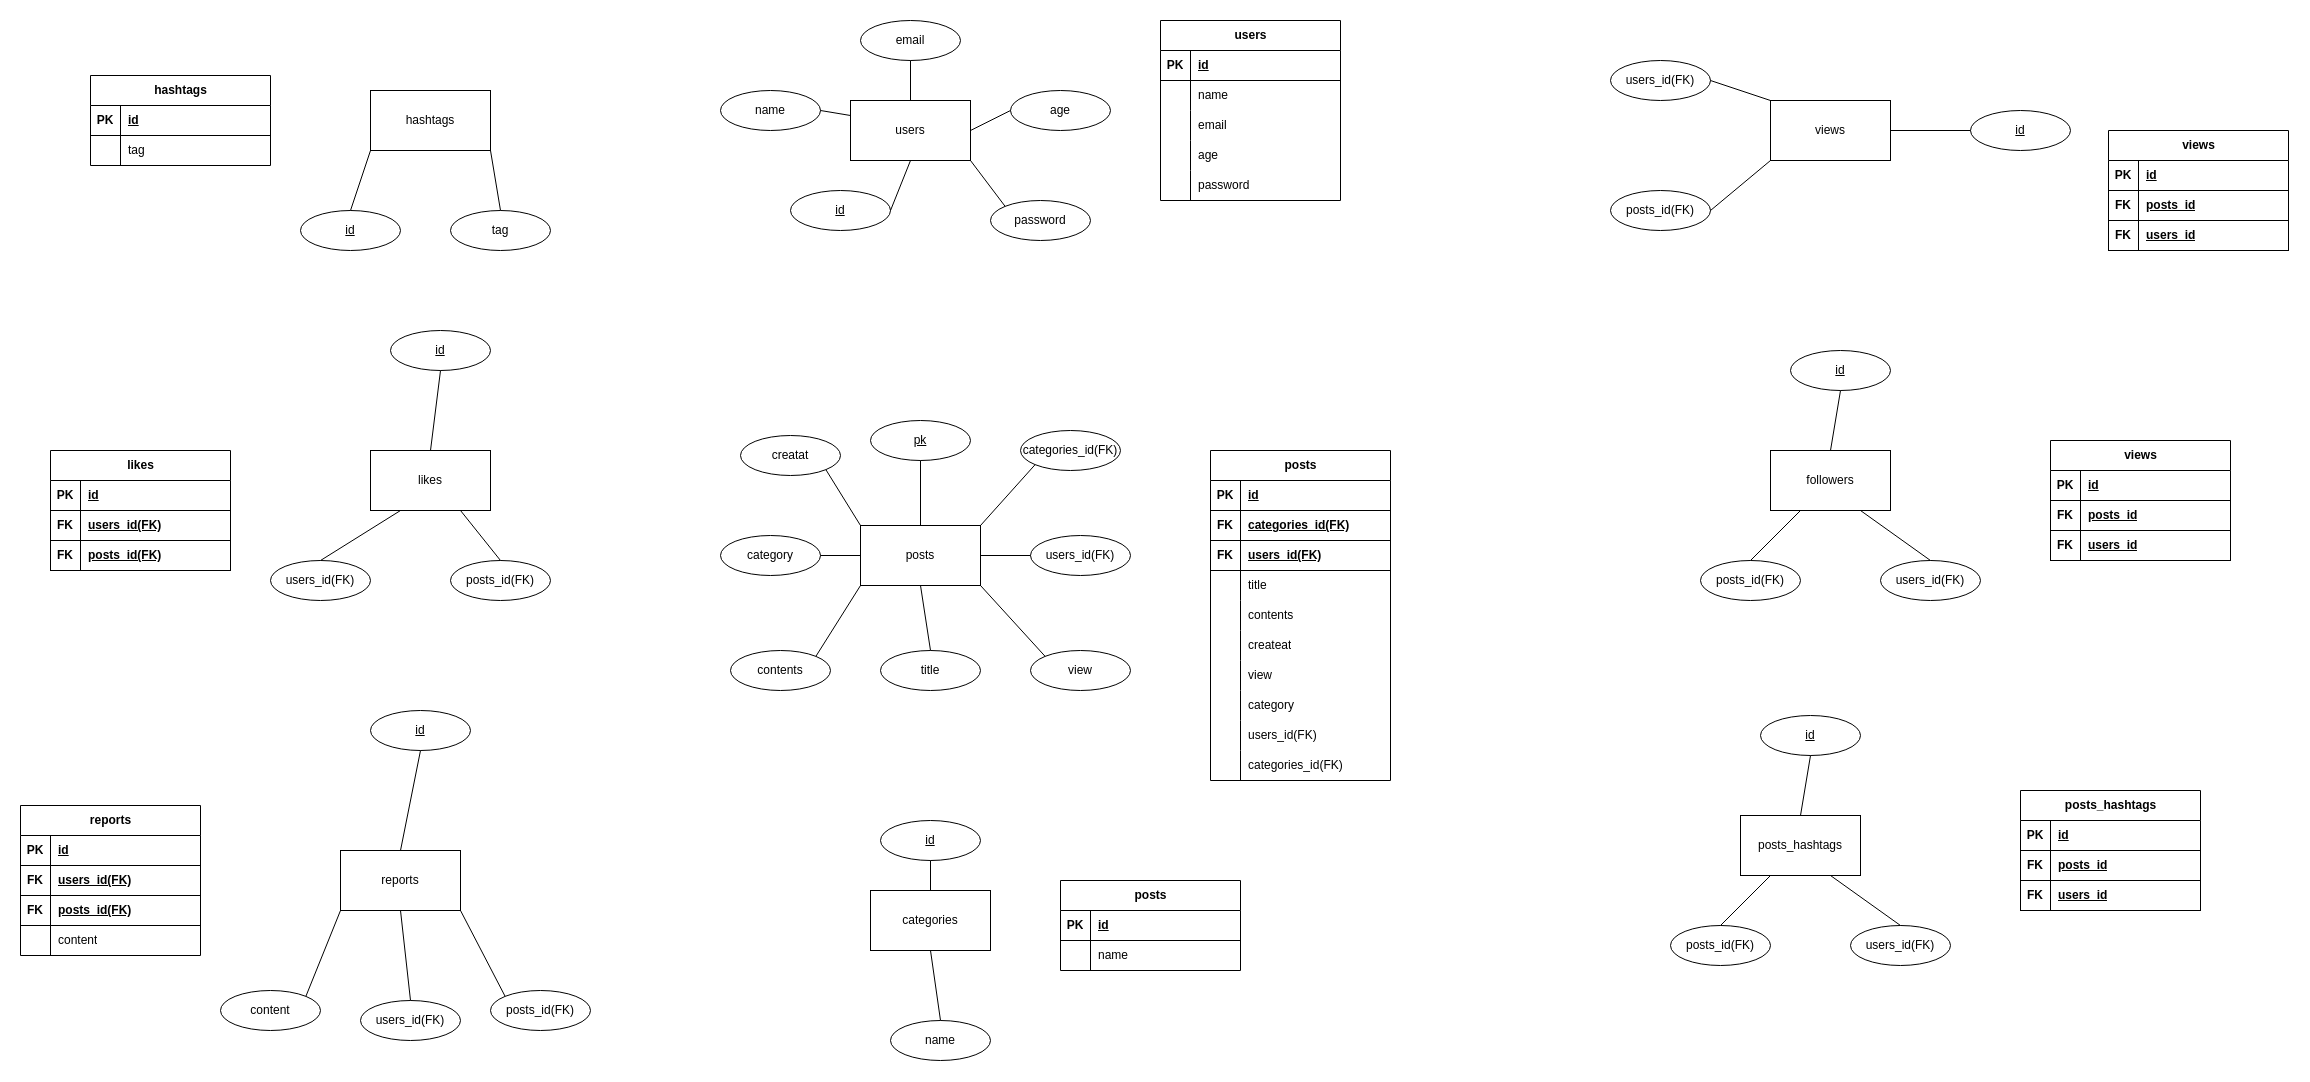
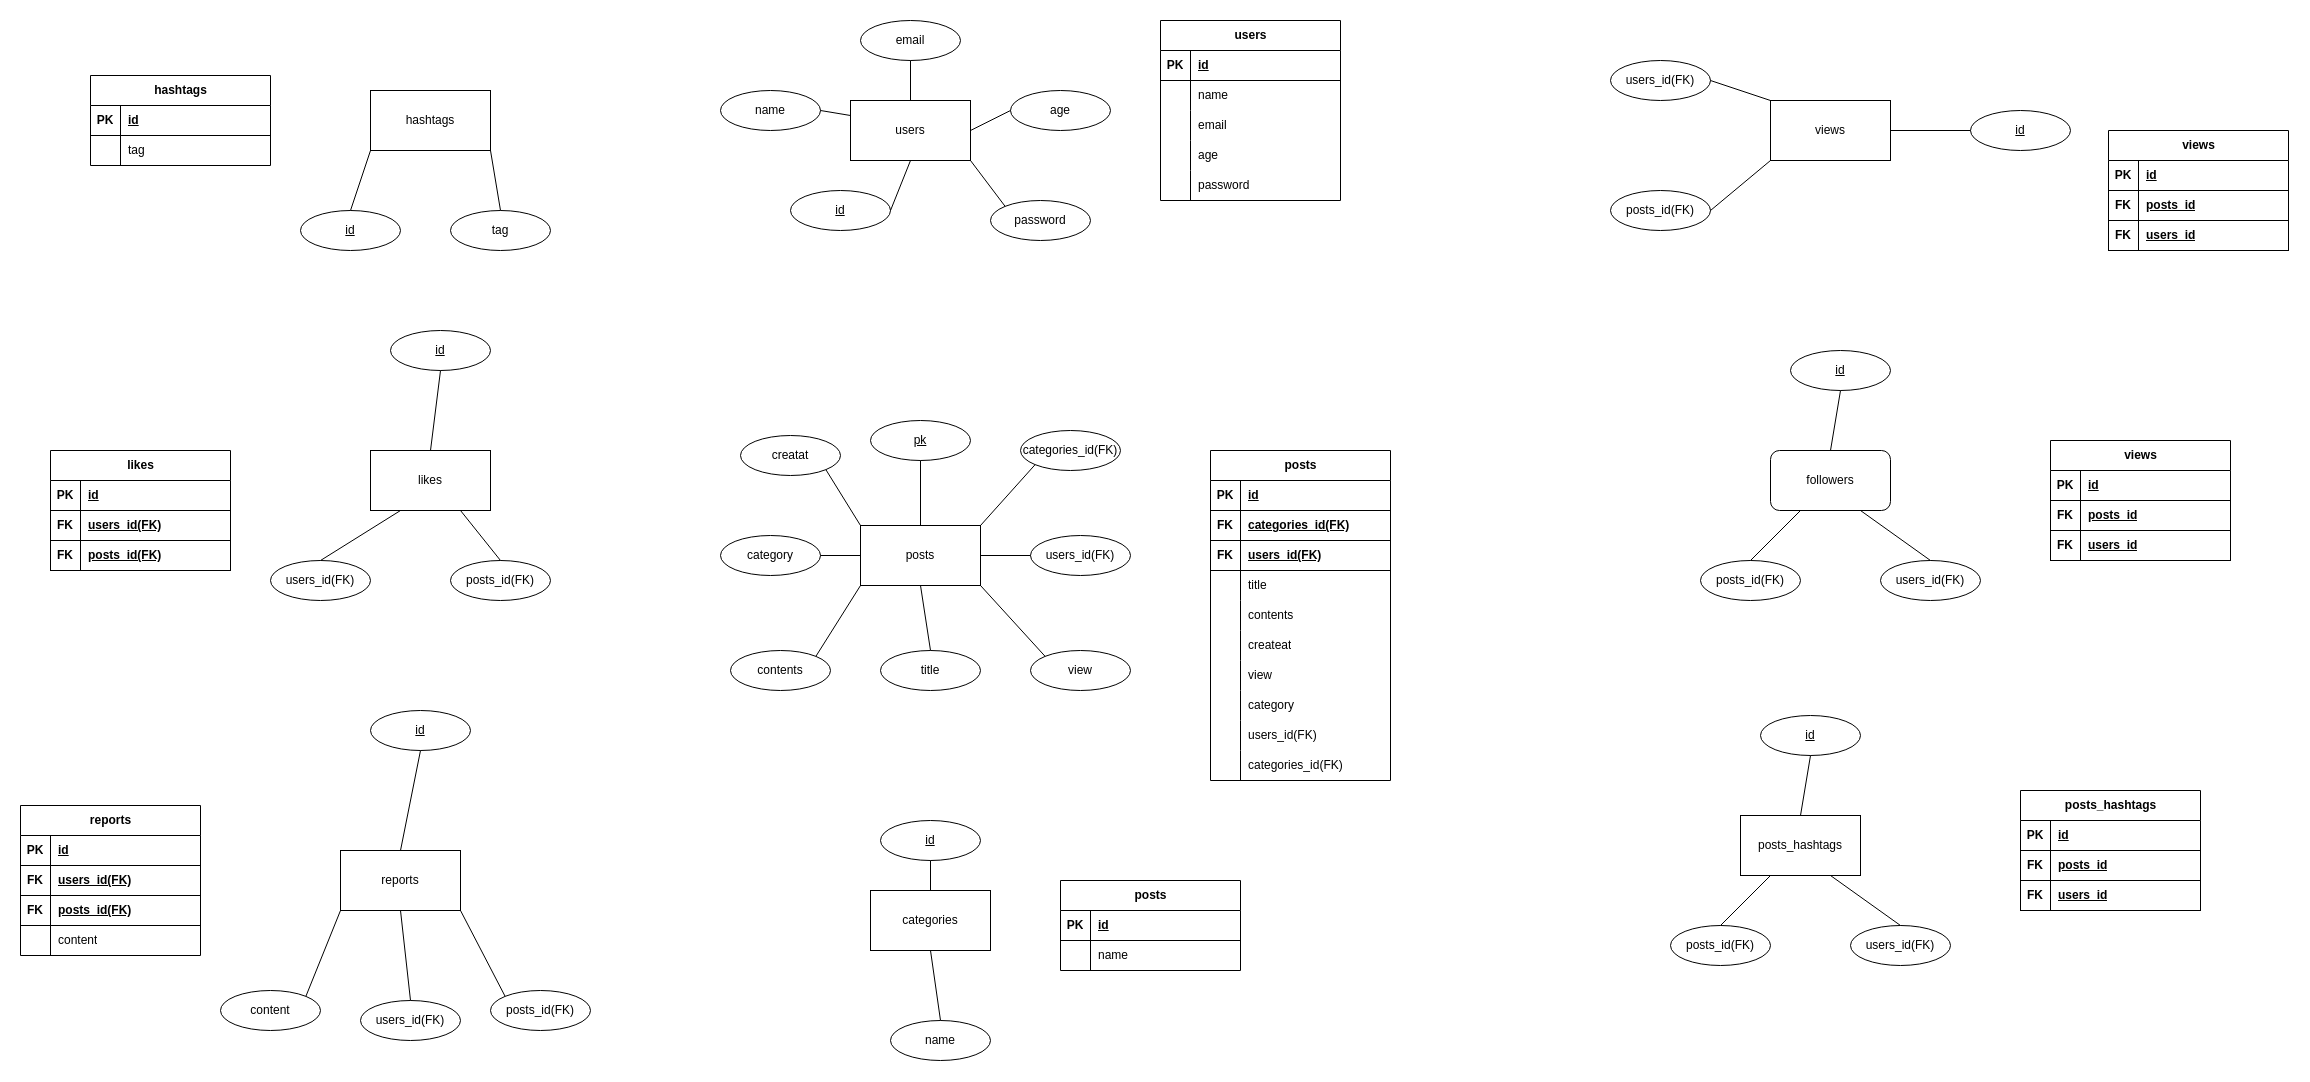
(1831, 481) -> (1831, 481)
